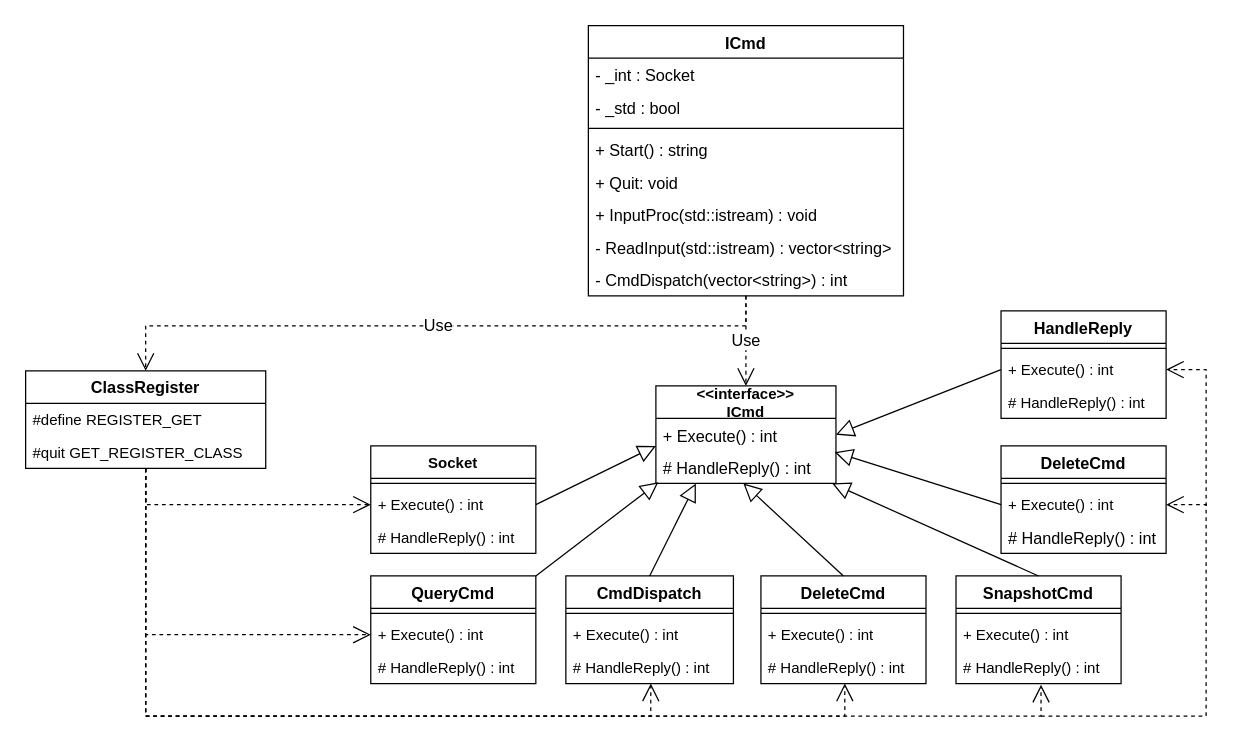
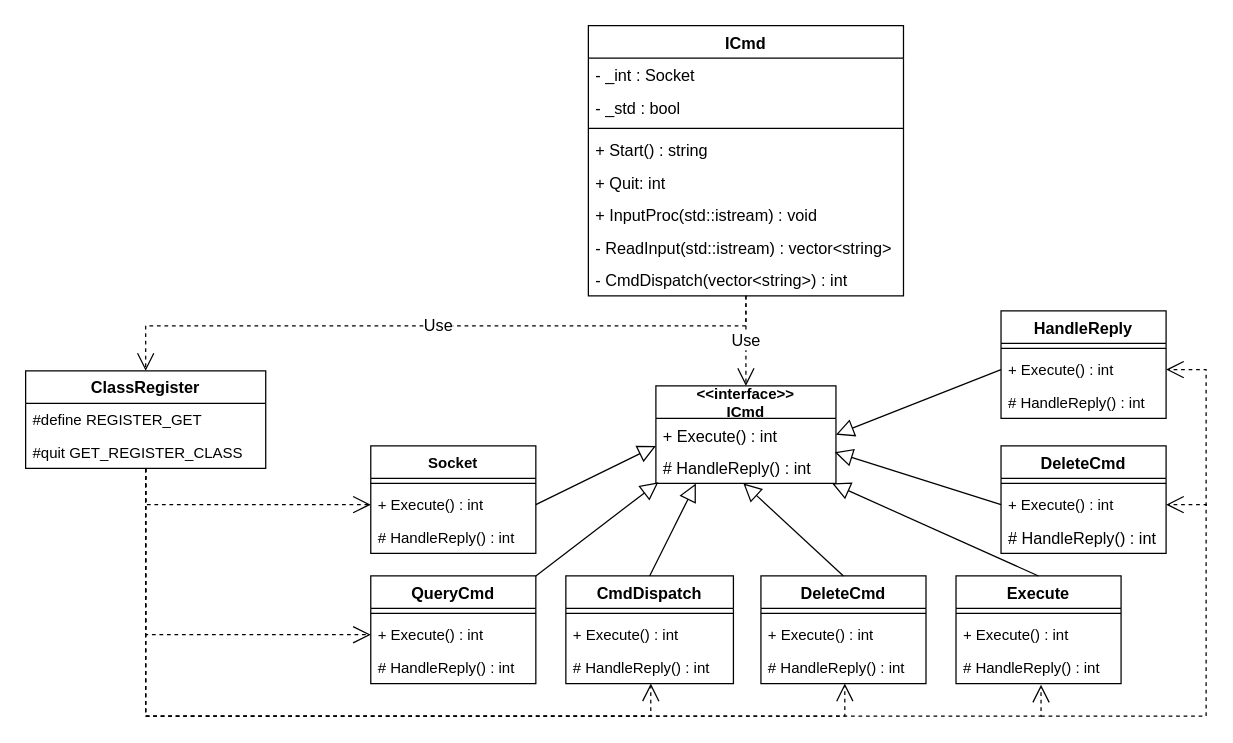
(639, 183) -> (634, 183)
(1038, 593) -> (1038, 593)
